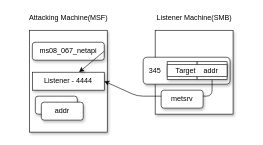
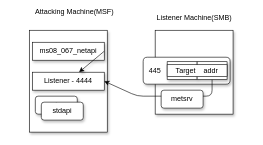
(68, 18) -> (74, 12)
(68, 51) -> (68, 51)
(155, 71) -> (155, 71)
(62, 111) -> (62, 111)
